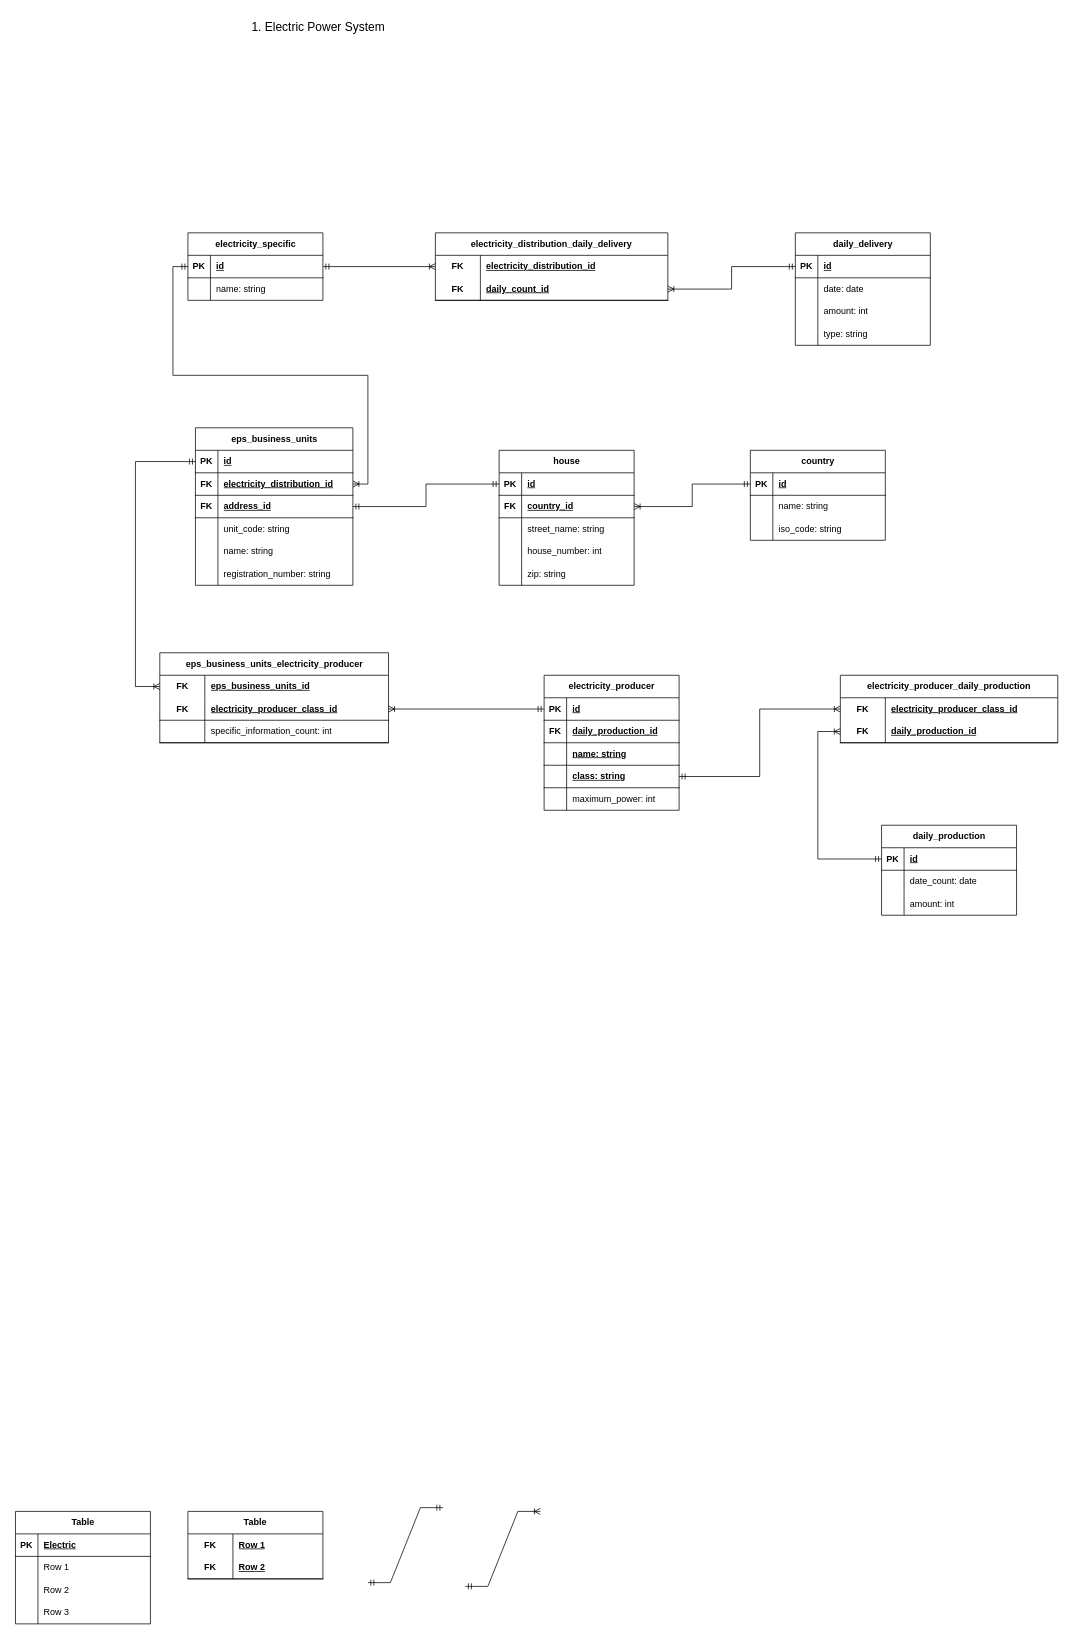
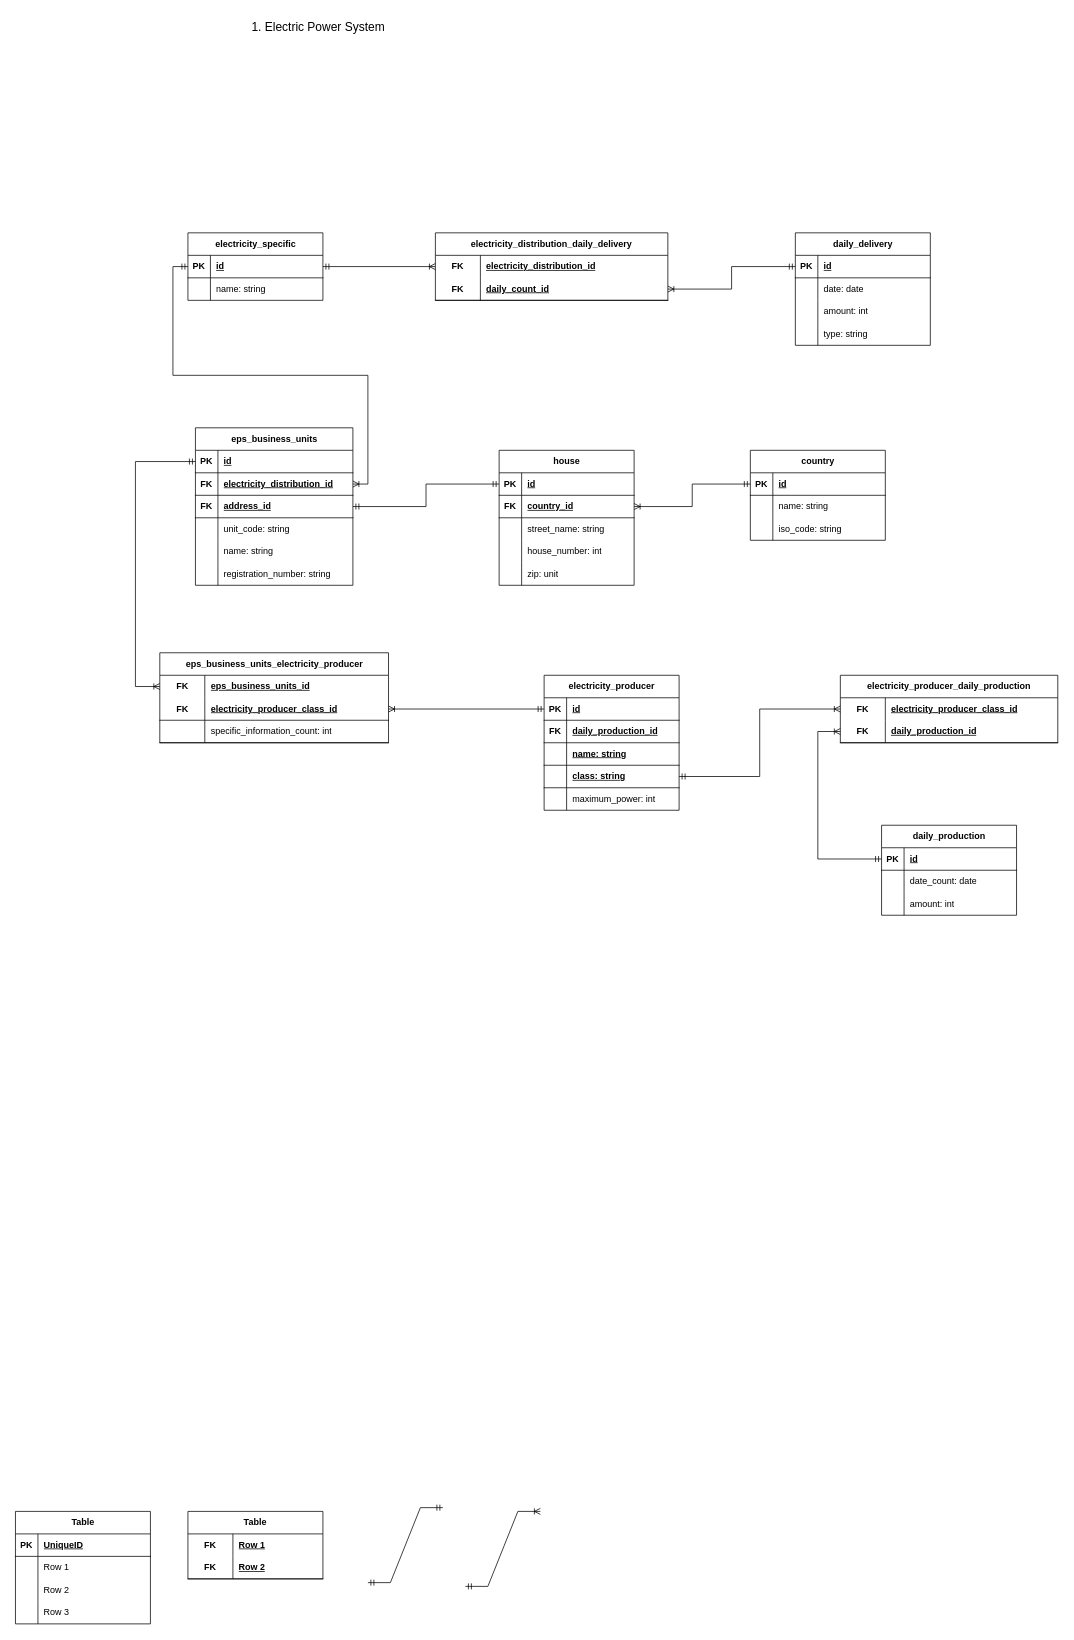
(551, 574) -> (546, 574)
(62, 1545) -> (63, 1545)
